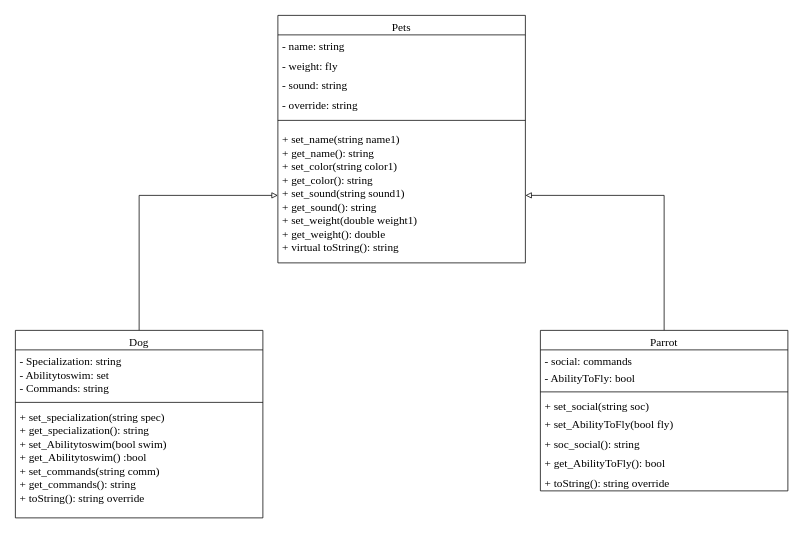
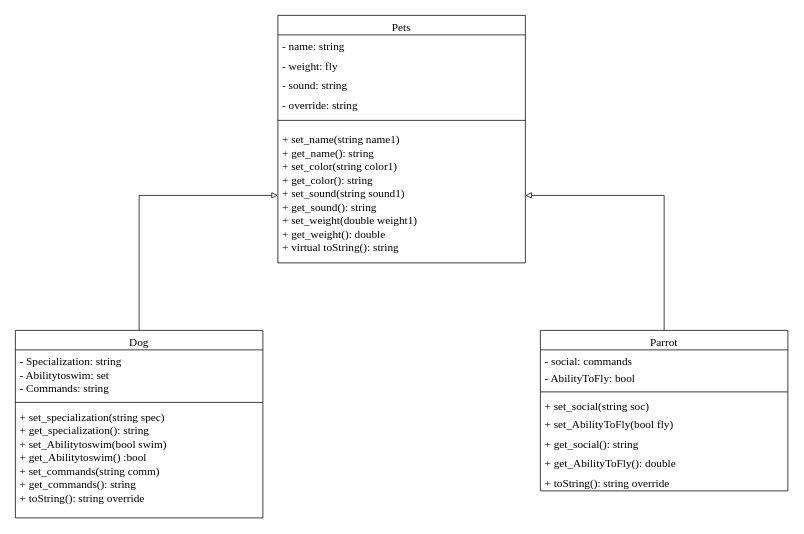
(605, 444) -> (605, 444)
(615, 464) -> (621, 464)
